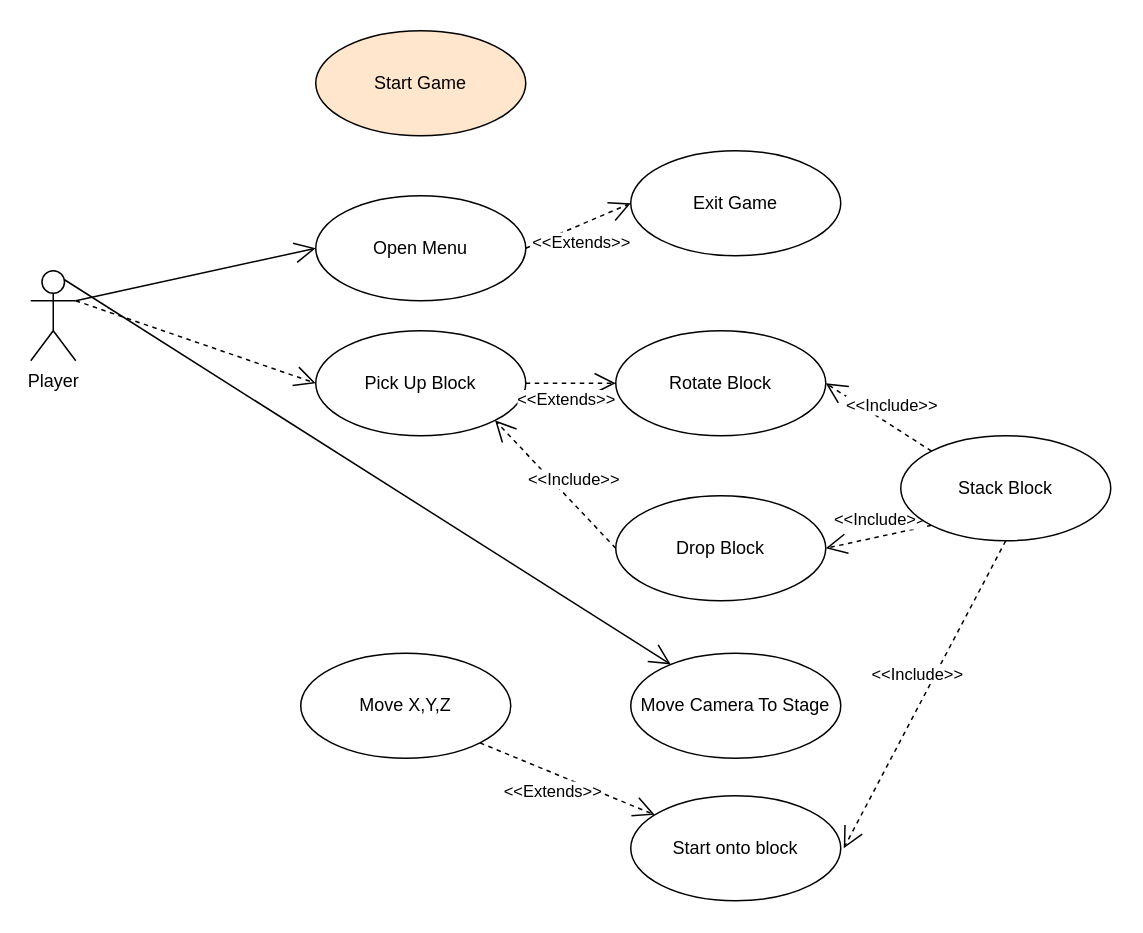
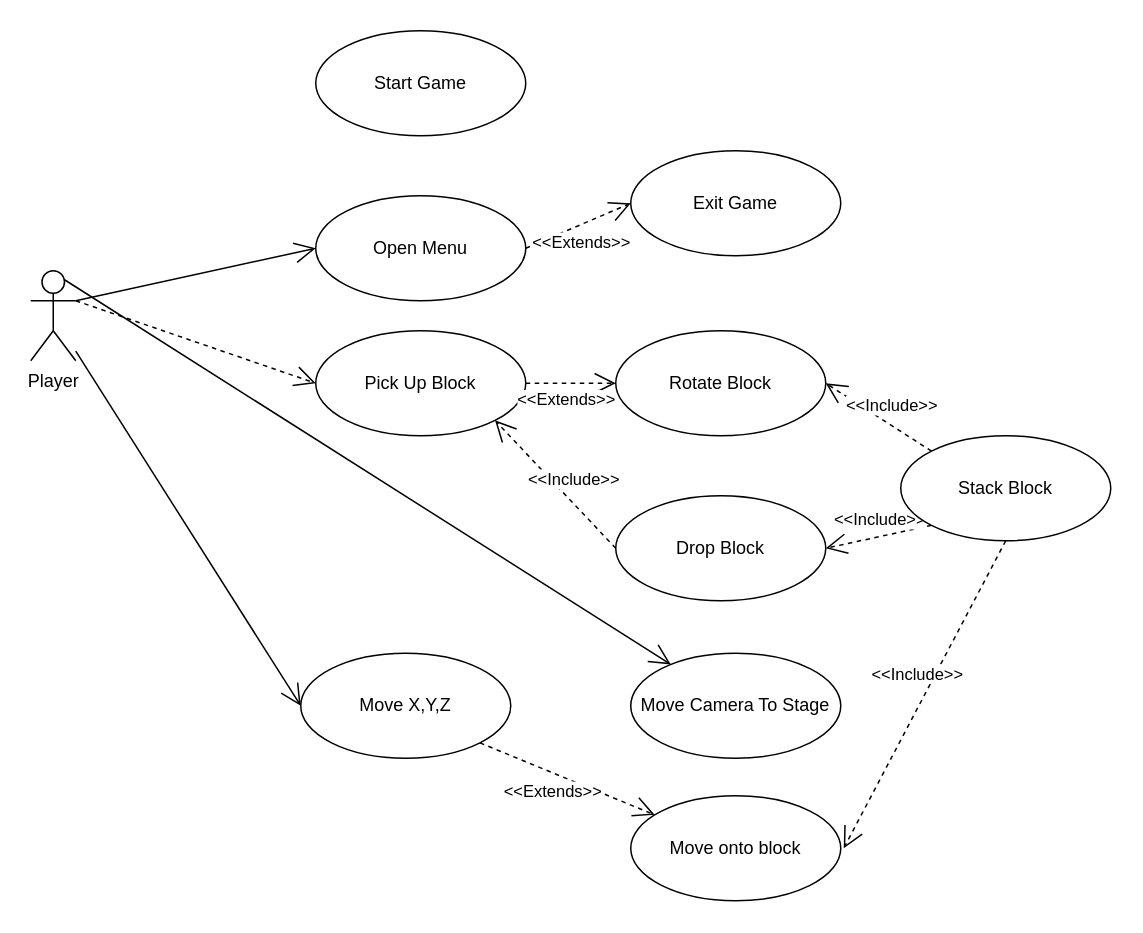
(421, 83) -> (421, 83)
none -> (187, 527)
(736, 848) -> (736, 848)
